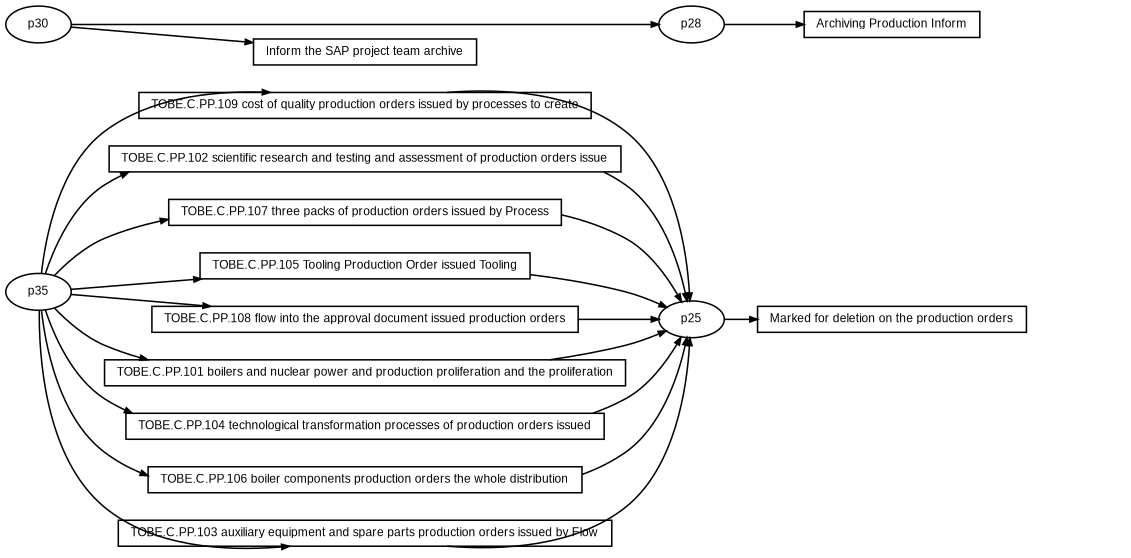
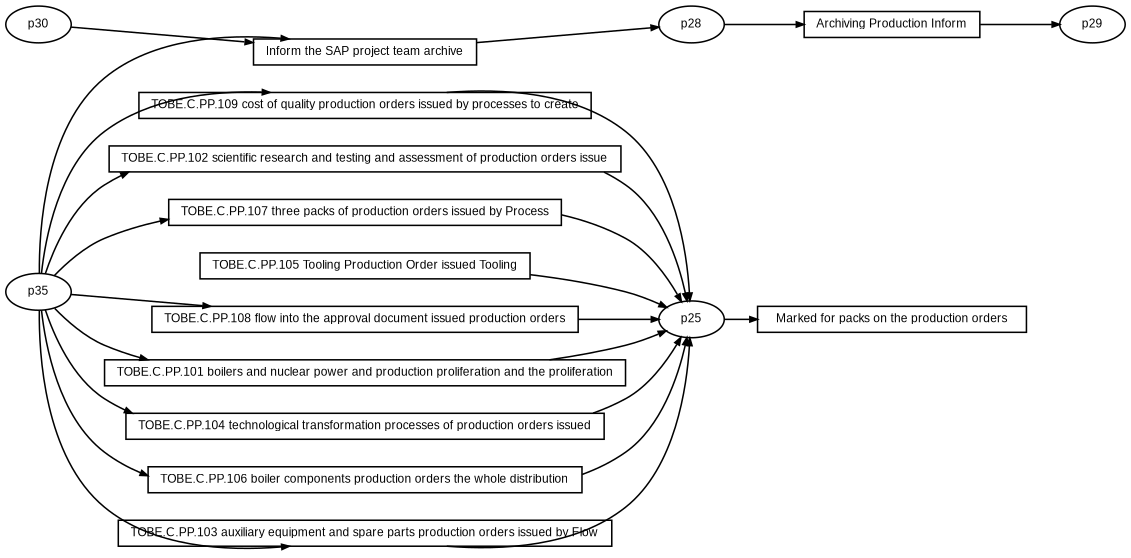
(361, 24) -> (564, 35)
none -> (1092, 24)
(132, 284) -> (95, 88)
(892, 319) -> (892, 319)
